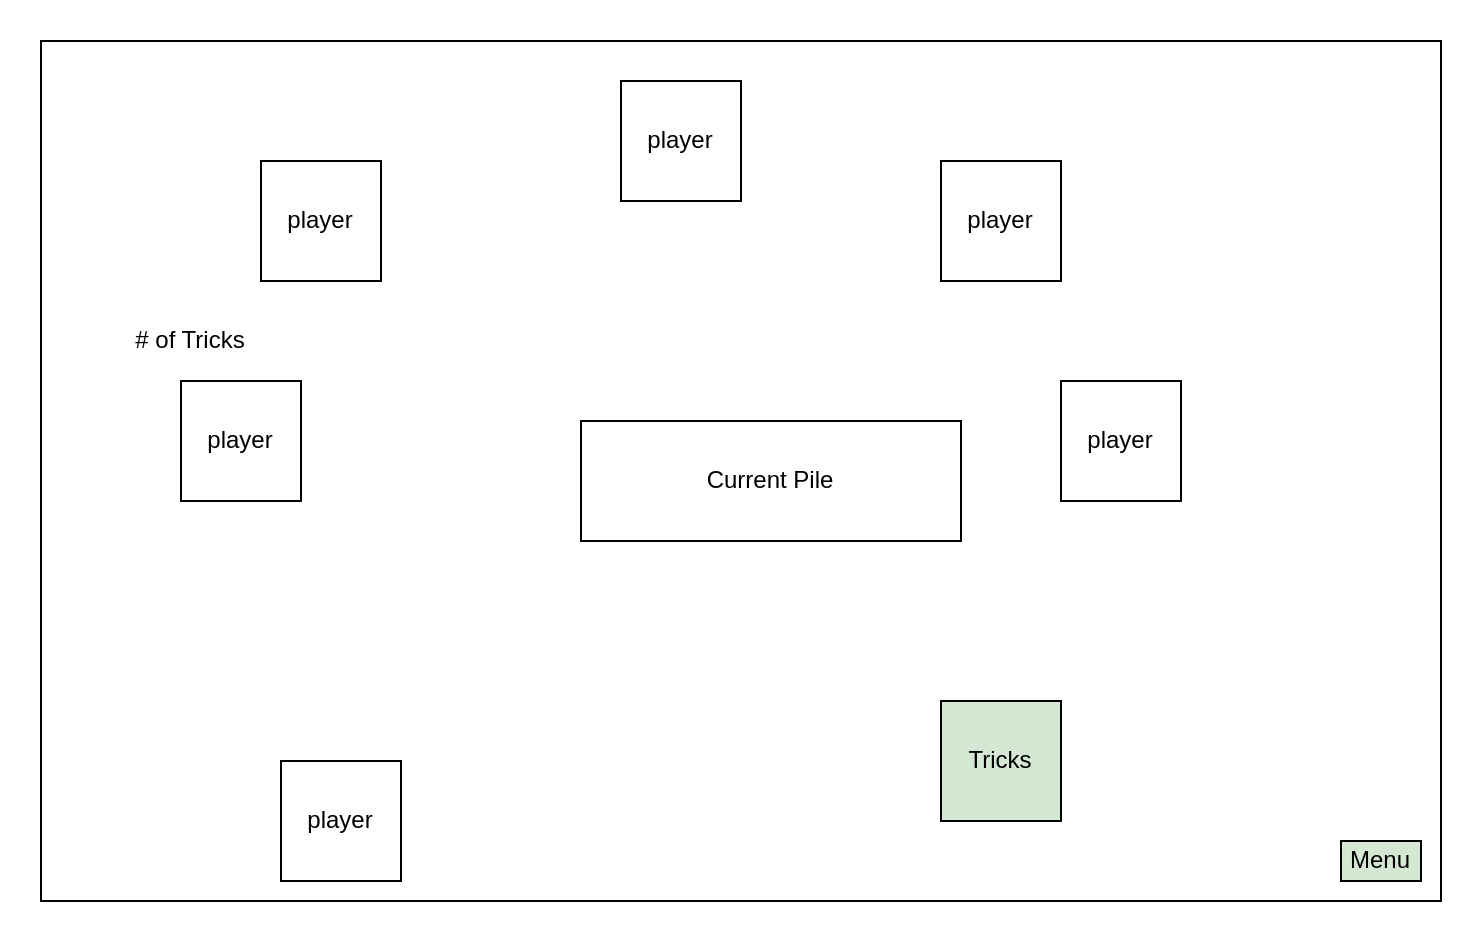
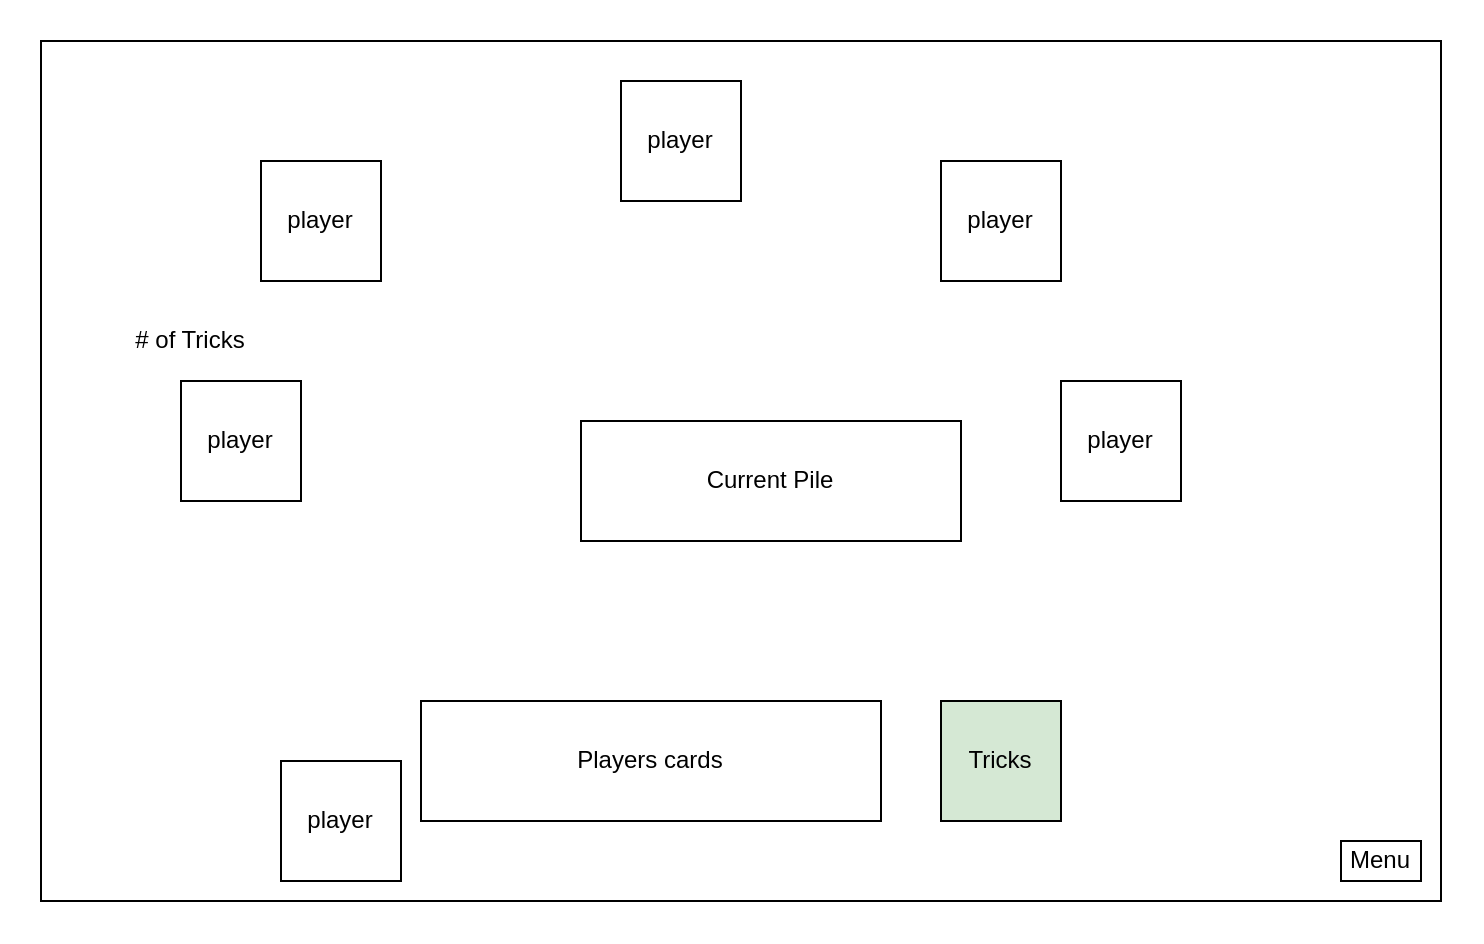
none -> (651, 761)
(1381, 861) -> (1381, 861)
